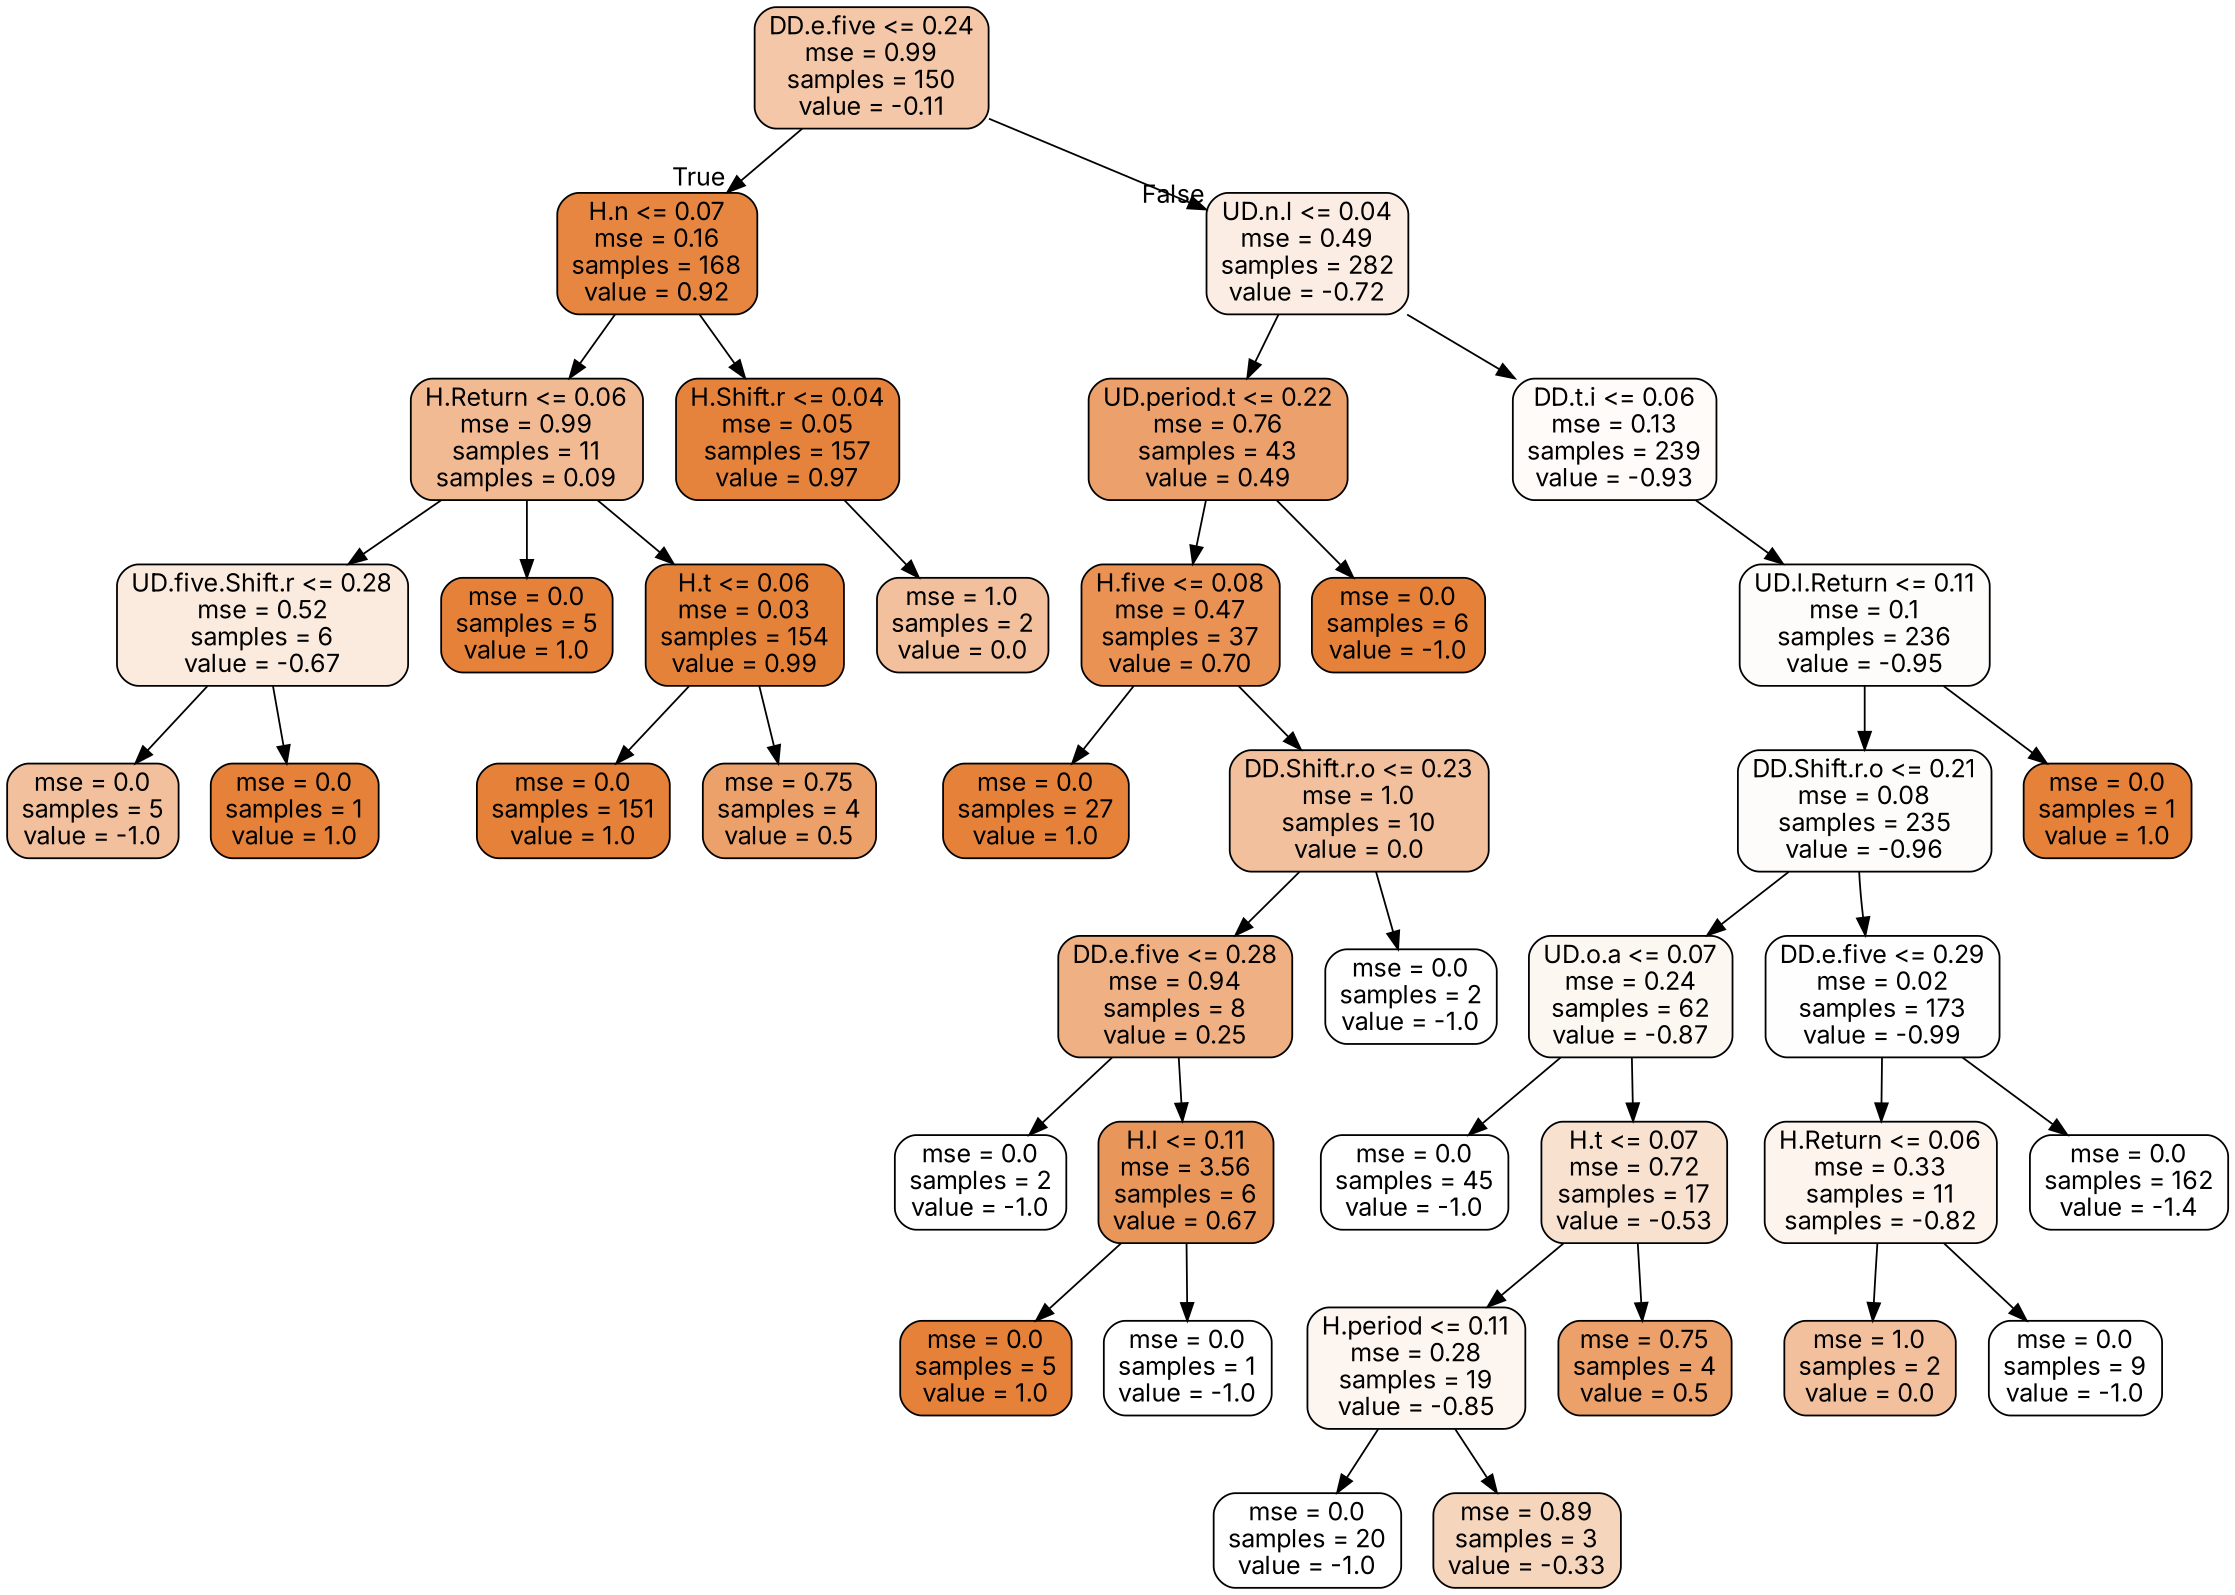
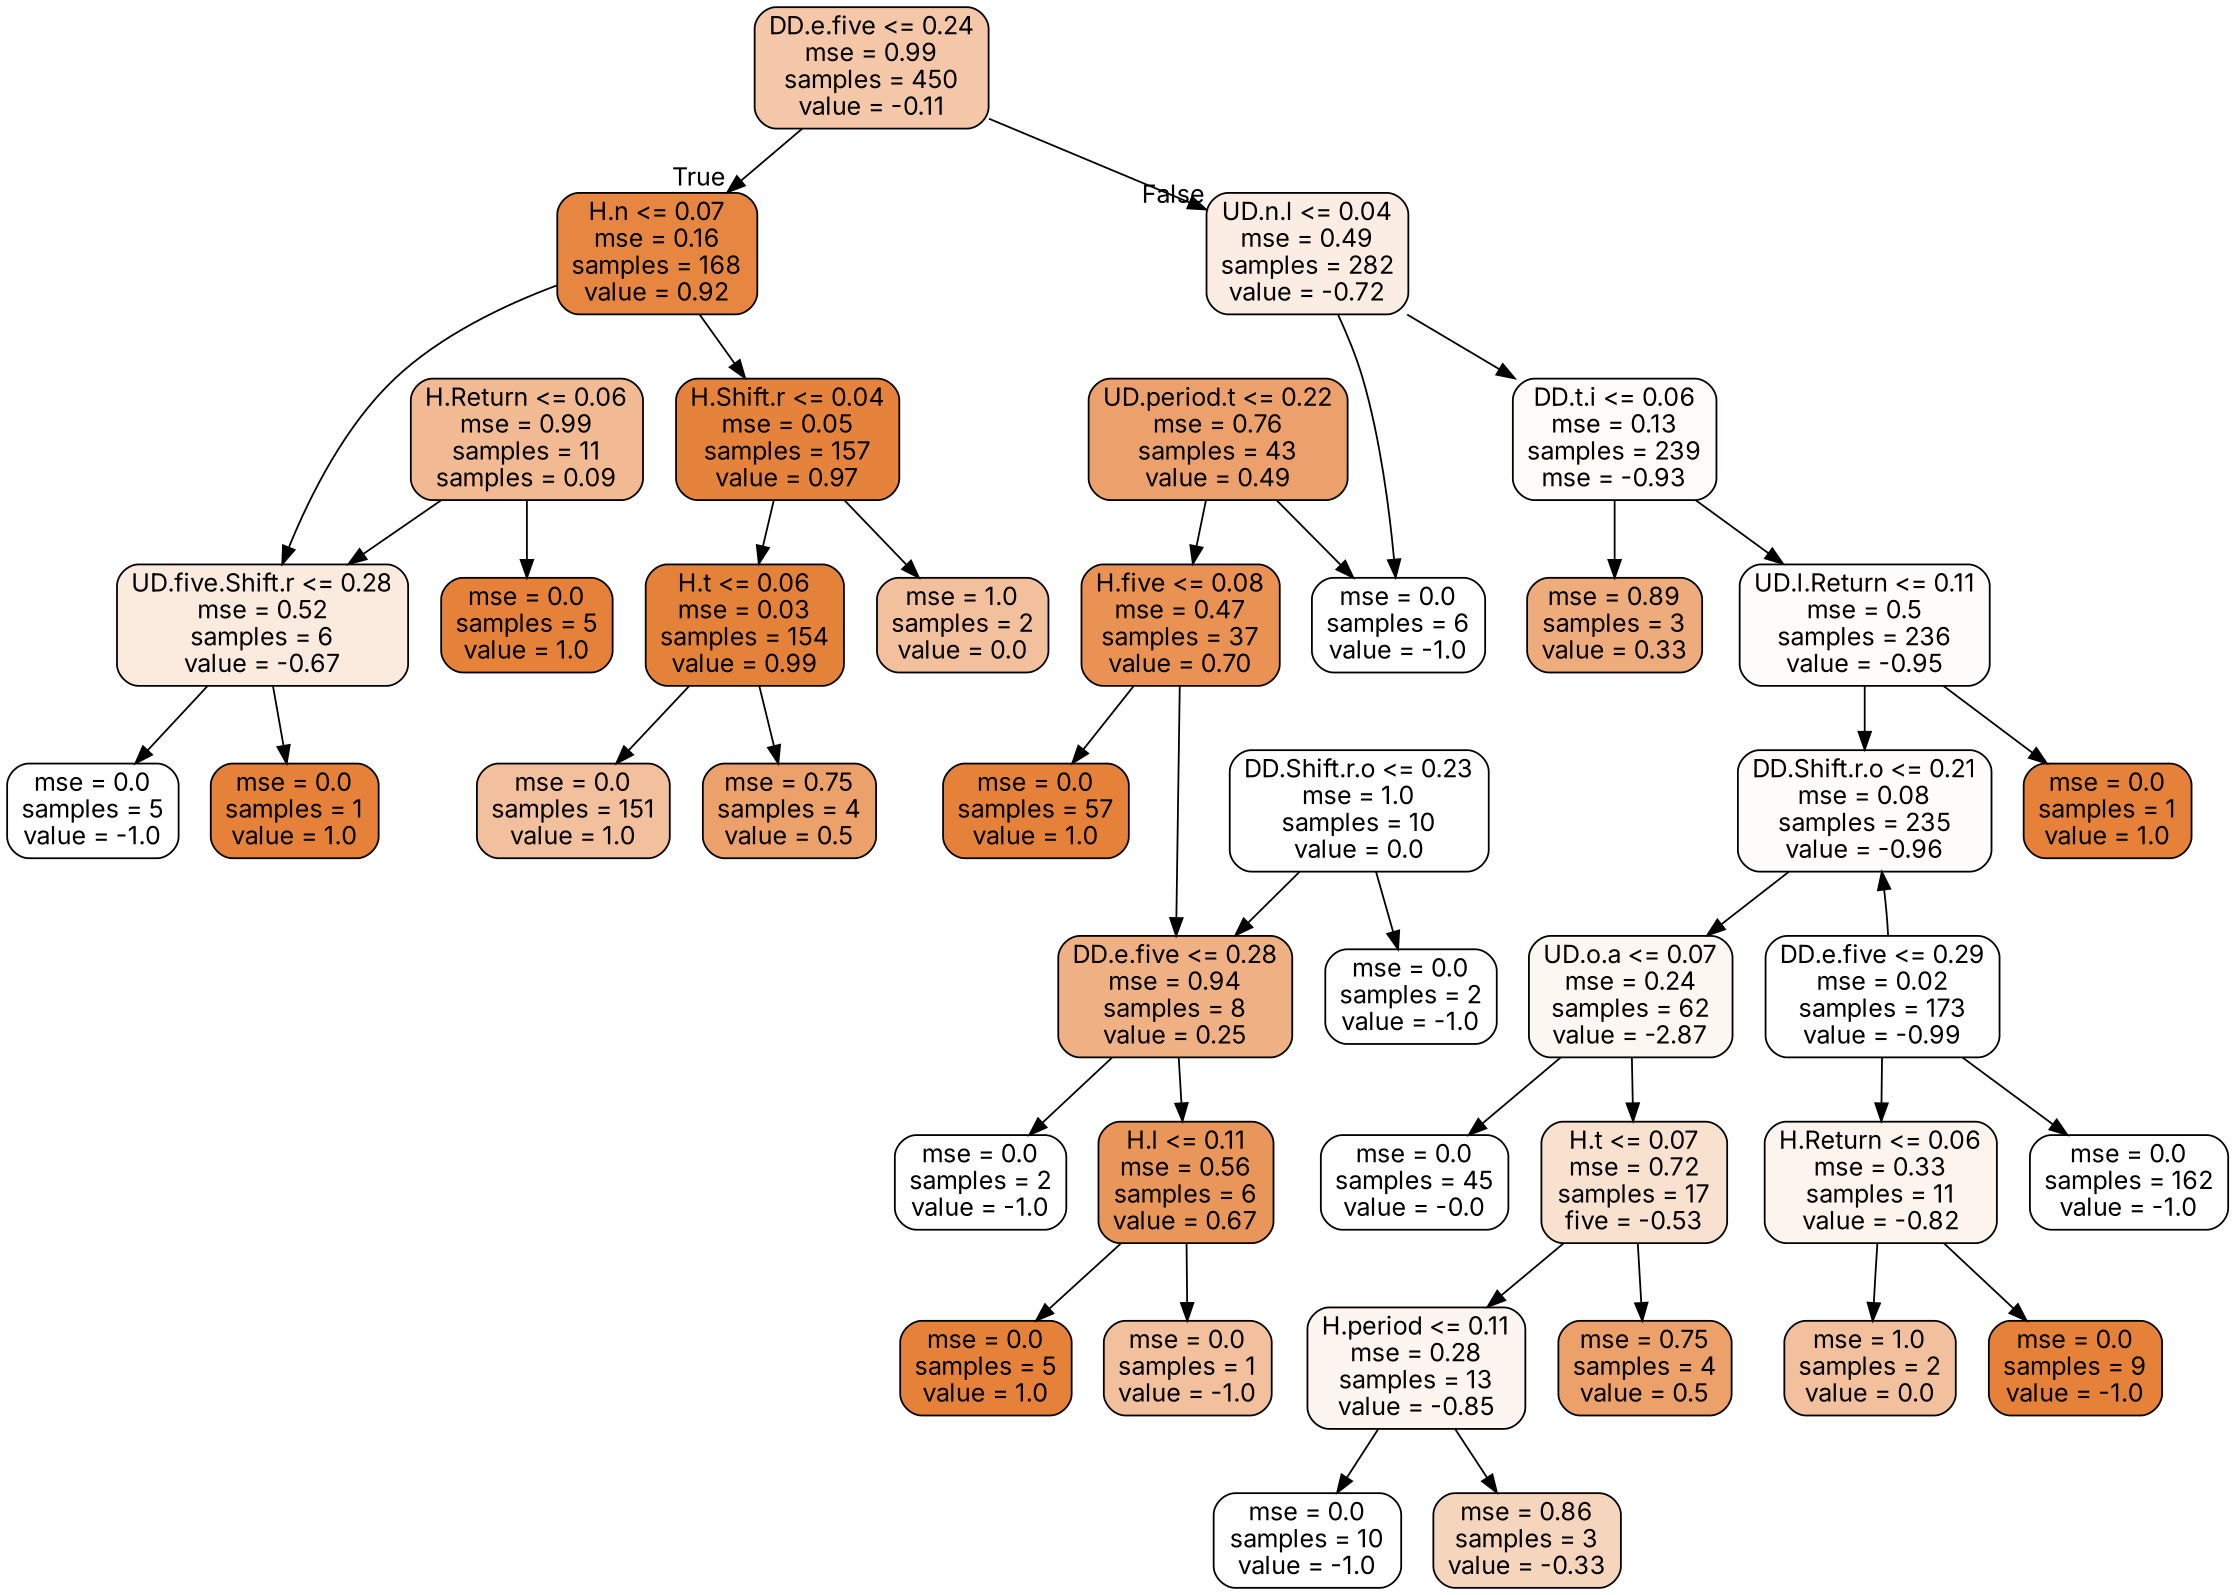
(872, 68) -> (872, 68)
(1267, 338) -> (1376, 435)
(597, 339) -> (391, 383)
(1615, 439) -> (1615, 439)
(629, 526) -> (768, 523)
(1399, 625) -> (1399, 625)
none -> (1615, 625)
(1865, 625) -> (1865, 625)
(1263, 711) -> (1178, 802)
(93, 811) -> (93, 811)
(573, 811) -> (573, 811)
(1036, 811) -> (1036, 811)
(1359, 811) -> (1359, 811)
(1861, 895) -> (1887, 913)
(1631, 997) -> (1631, 997)
(1186, 1182) -> (1186, 1182)
(1415, 1182) -> (1415, 1182)
(1634, 1182) -> (1634, 1182)
(1881, 1182) -> (1881, 1182)
(2129, 1182) -> (2129, 1182)
(1188, 1368) -> (1188, 1368)
(1416, 1368) -> (1416, 1368)
(2075, 1368) -> (2075, 1368)
(1307, 1541) -> (1307, 1541)
(1527, 1541) -> (1527, 1541)
